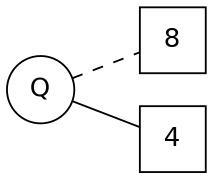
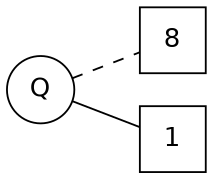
(173, 139) -> (173, 139)
